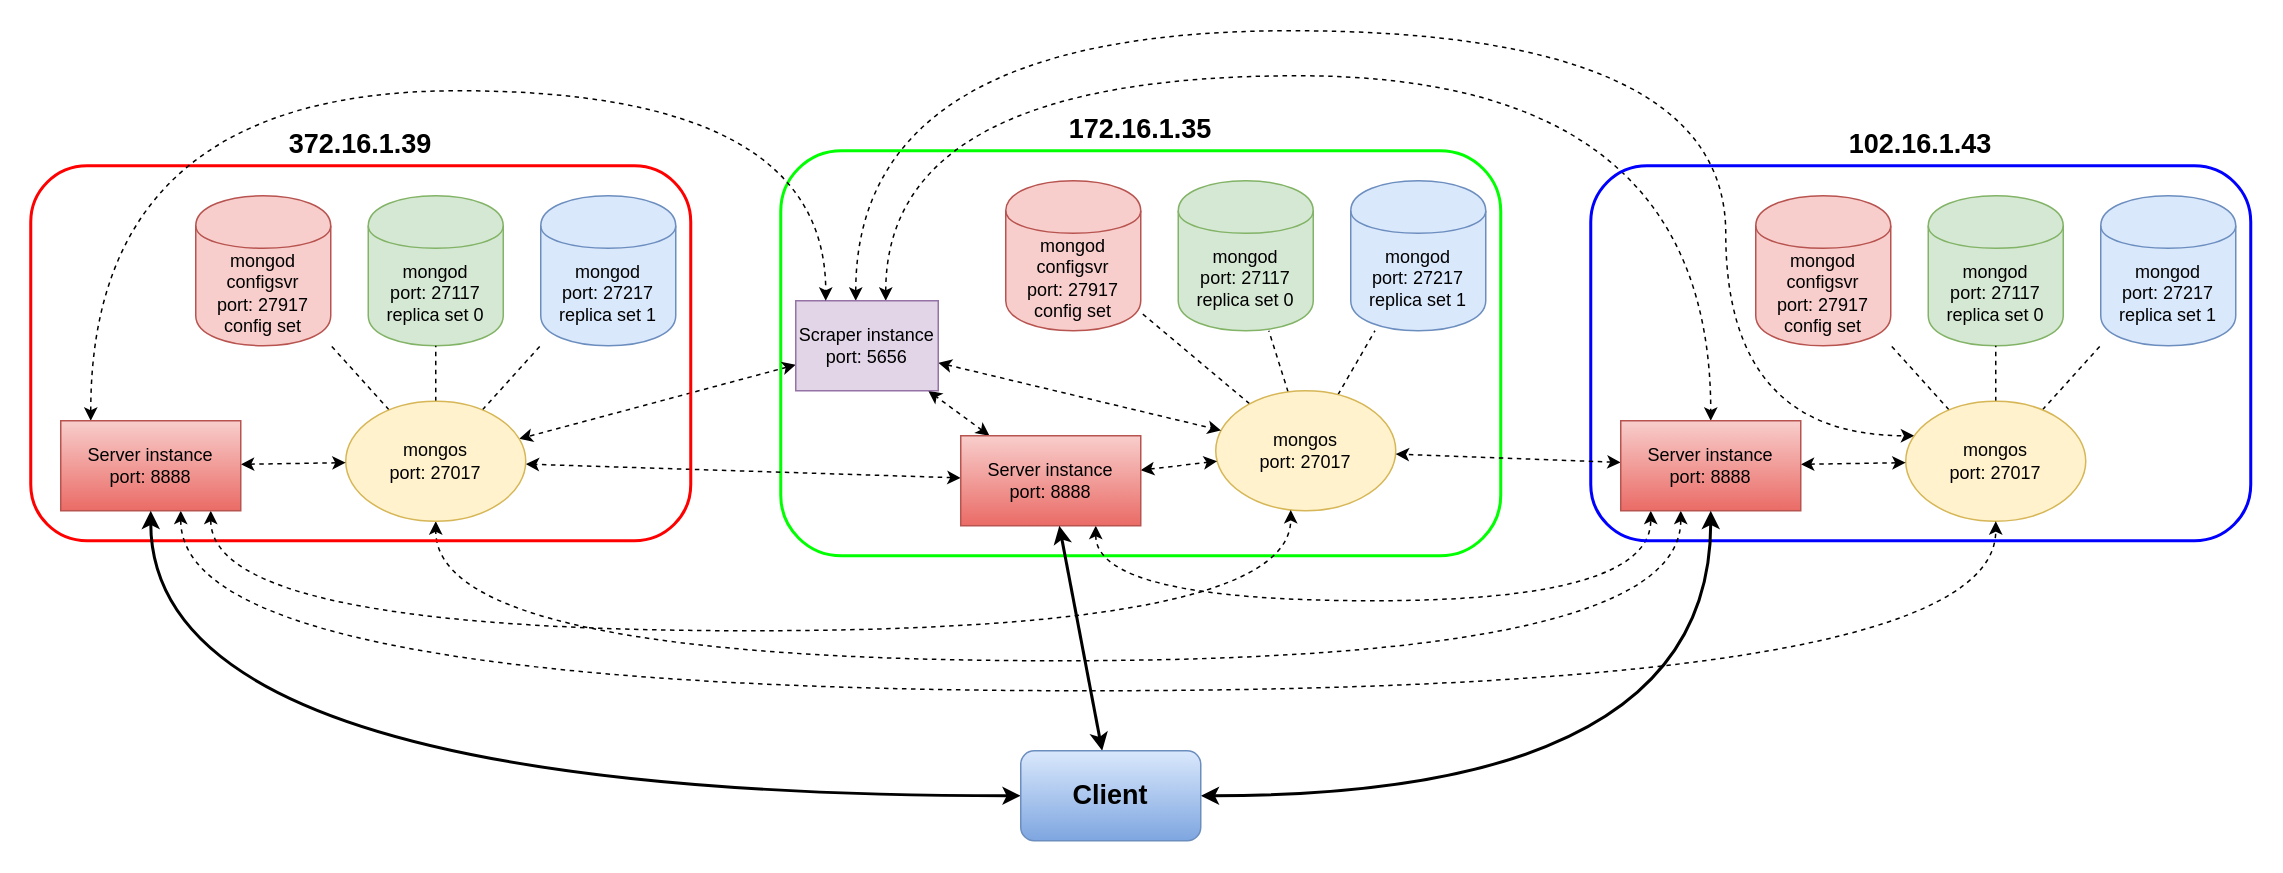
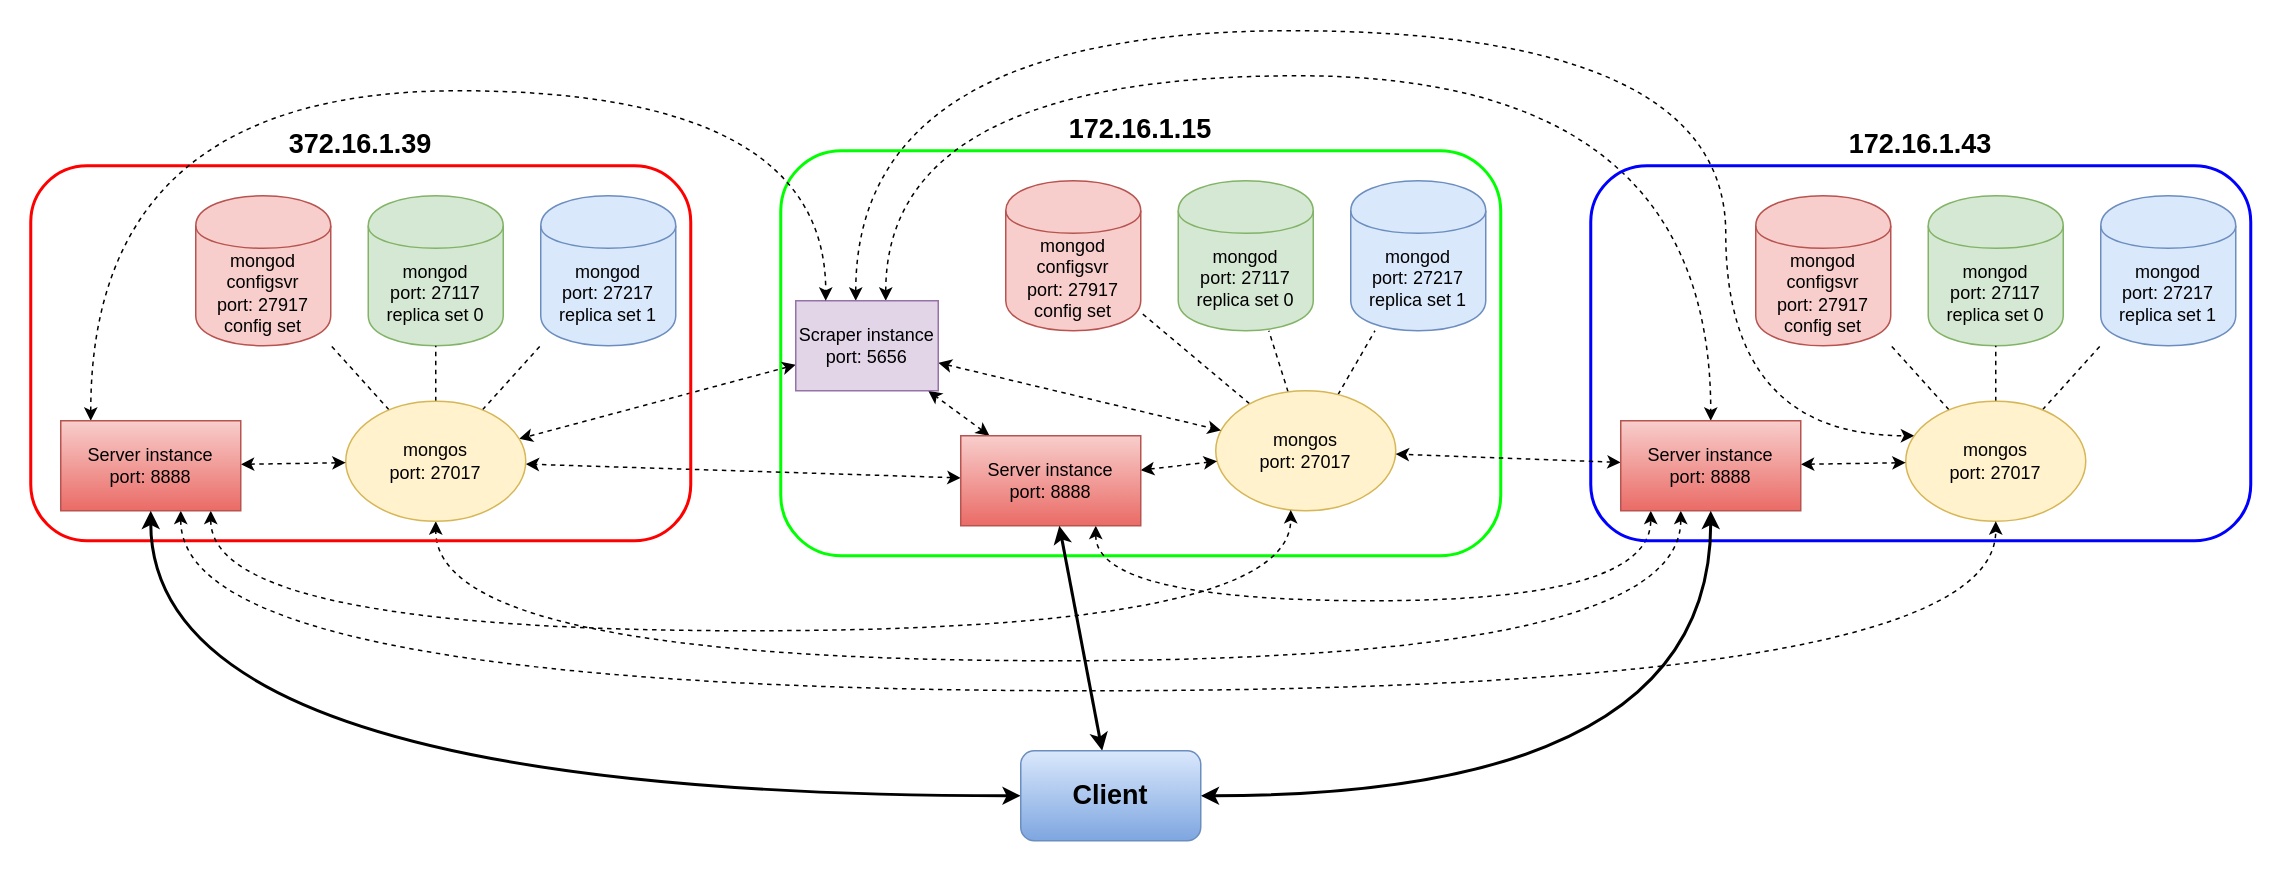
(1141, 130) -> (1141, 130)
(1921, 145) -> (1921, 145)
